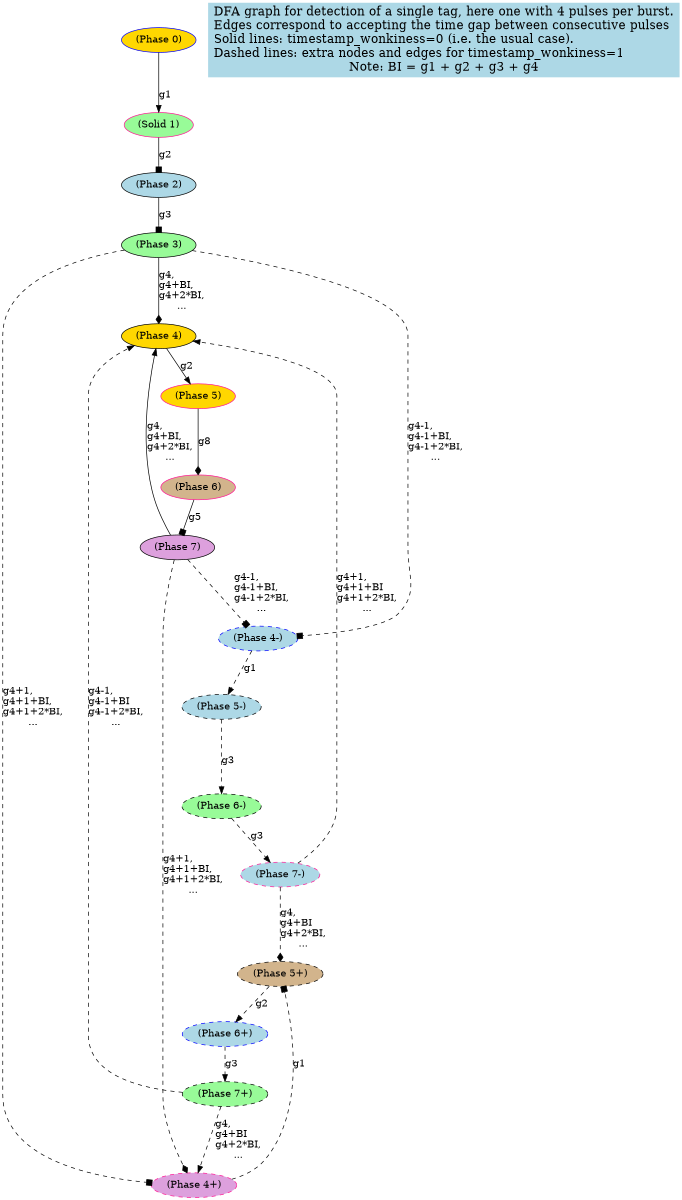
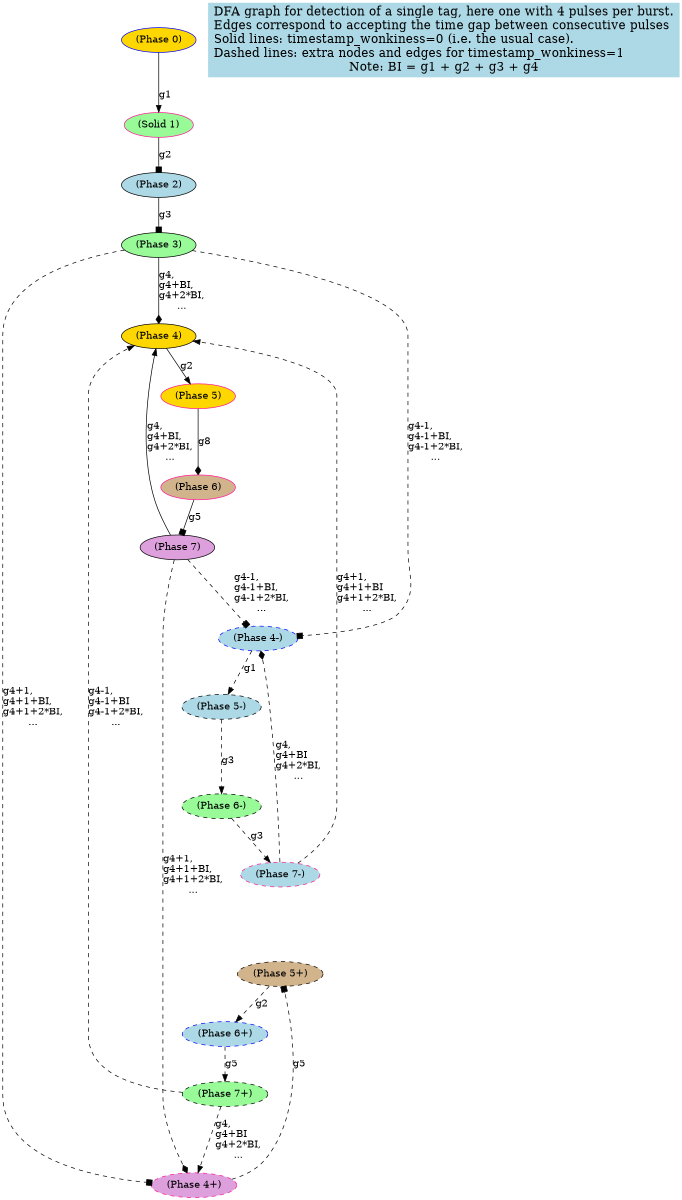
(280, 920) -> (274, 760)
(232, 1064) -> (232, 1064)
(299, 1064) -> (299, 1064)
